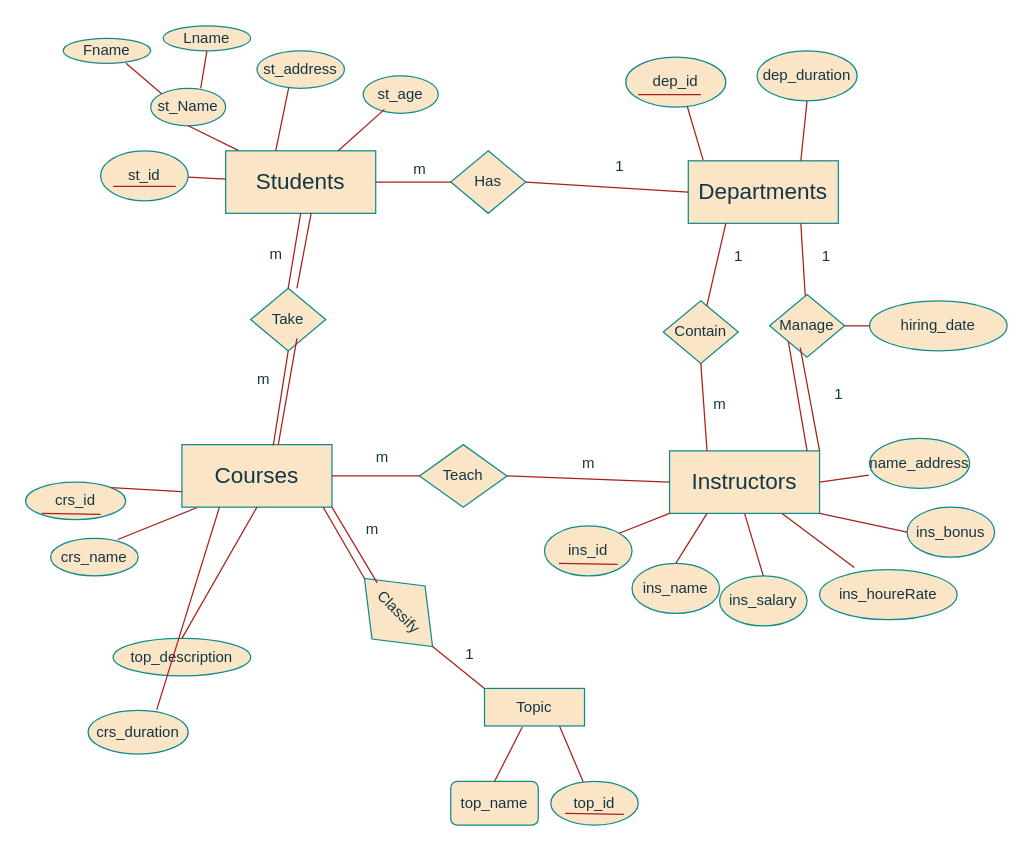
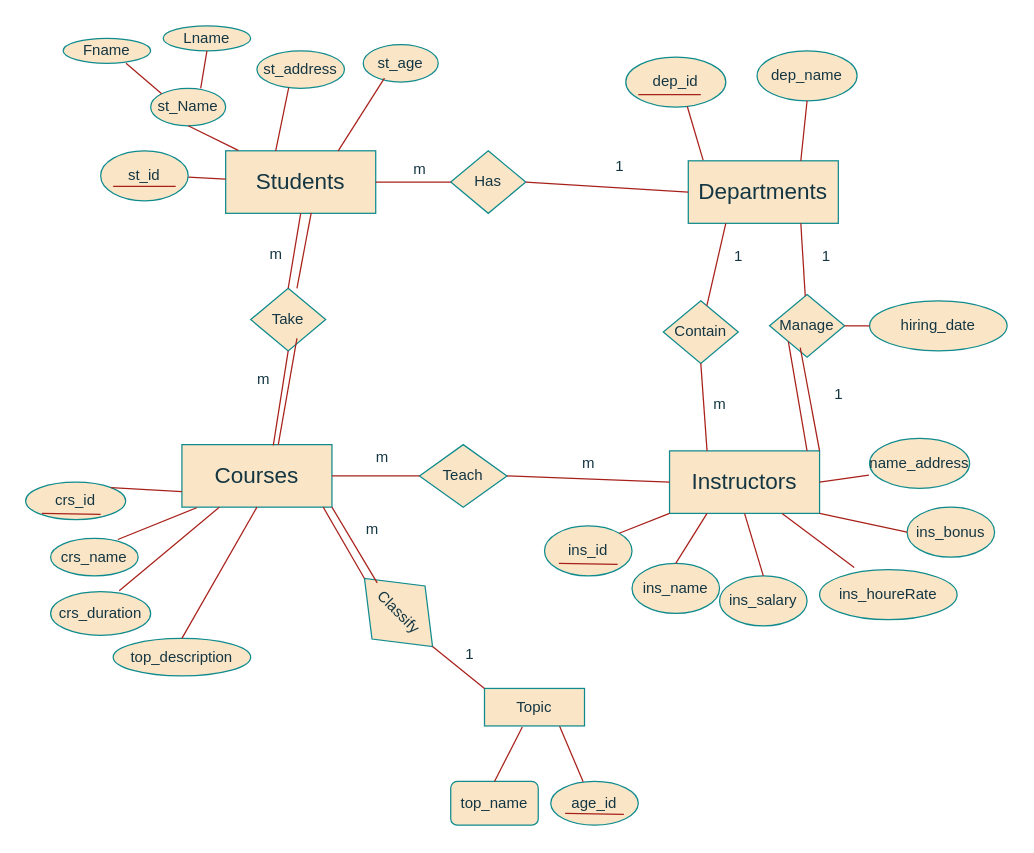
(807, 76) -> (807, 76)
(401, 94) -> (401, 63)
(138, 732) -> (101, 613)
(594, 803) -> (594, 803)
